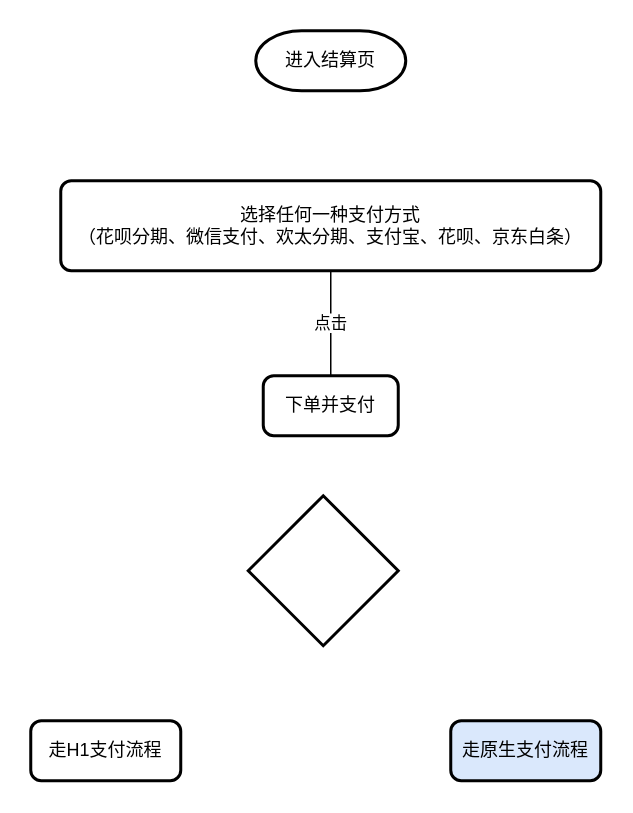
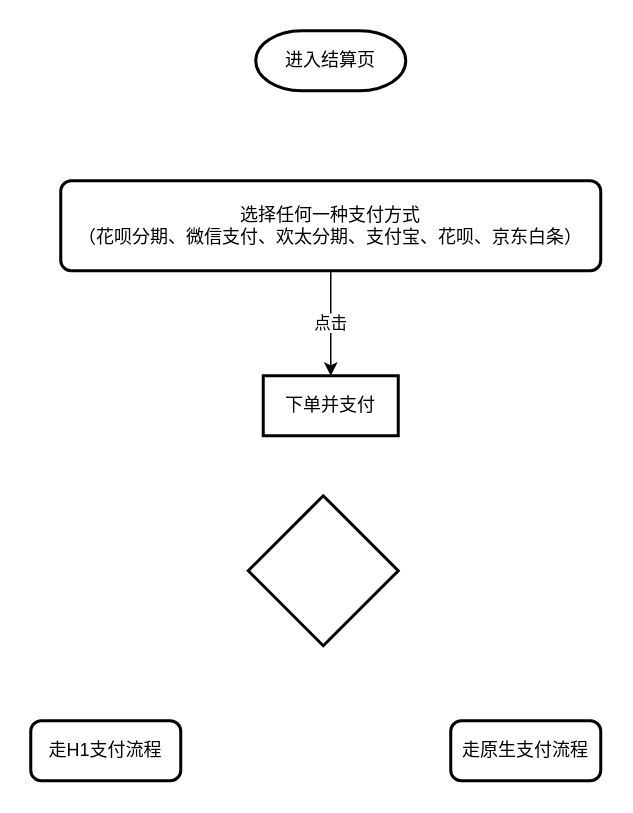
(331, 368) -> (331, 364)
(331, 406) -> (331, 406)
(526, 751) -> (526, 751)
